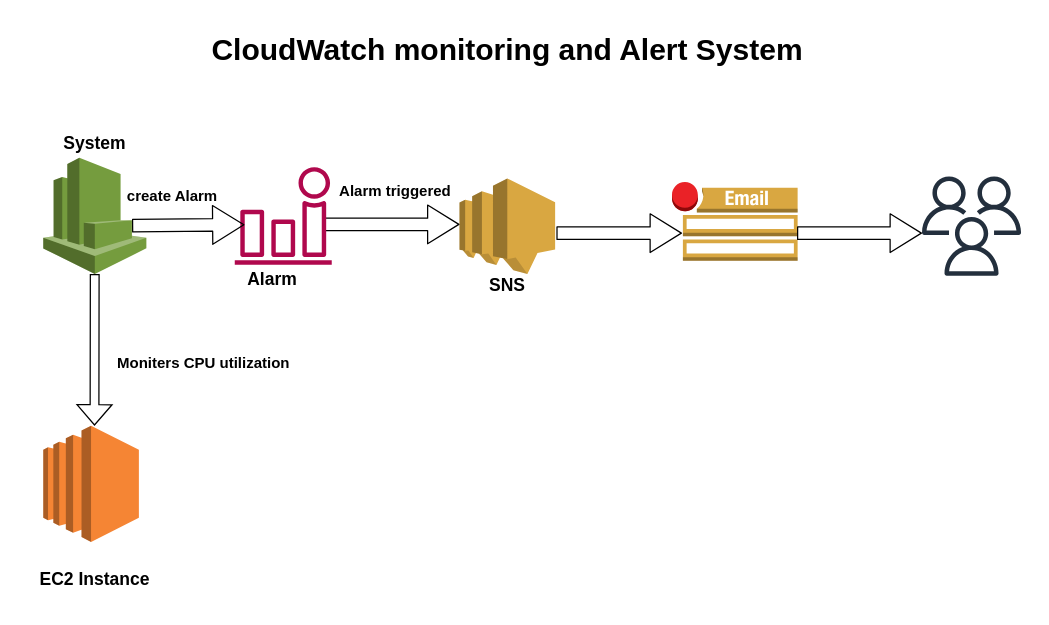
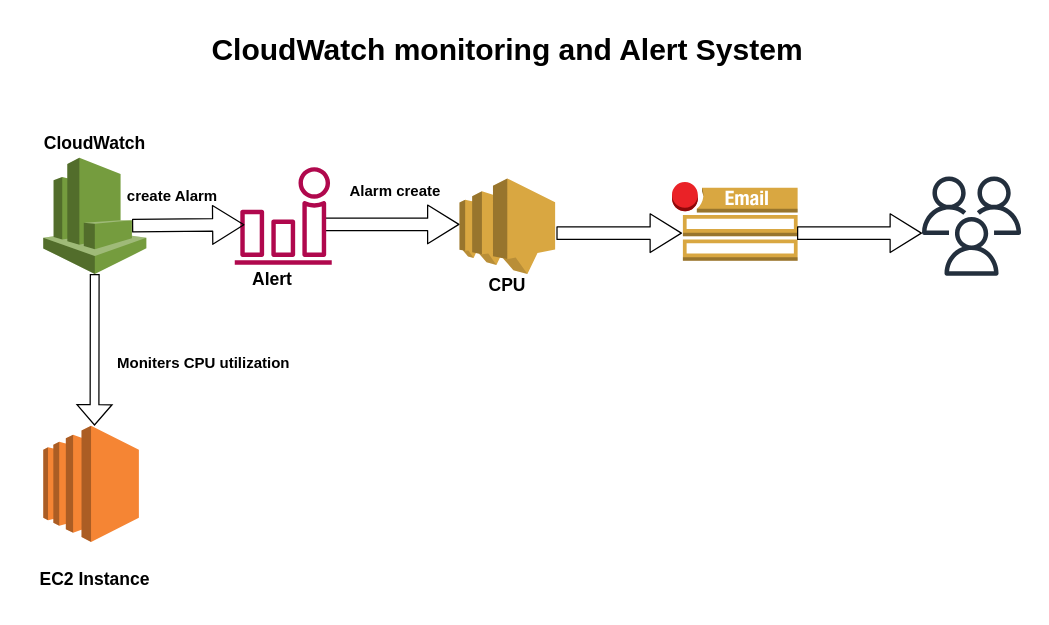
(95, 143) -> (95, 143)
(398, 192) -> (398, 192)
(273, 279) -> (273, 279)
(508, 286) -> (508, 286)
